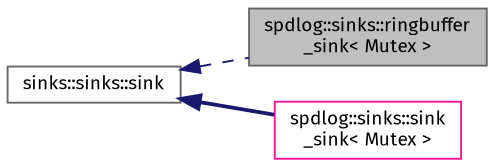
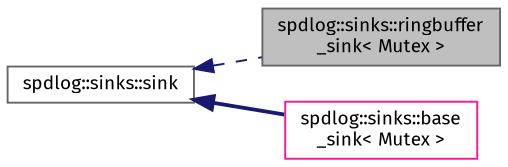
(94, 85) -> (101, 85)
(368, 130) -> (381, 130)
